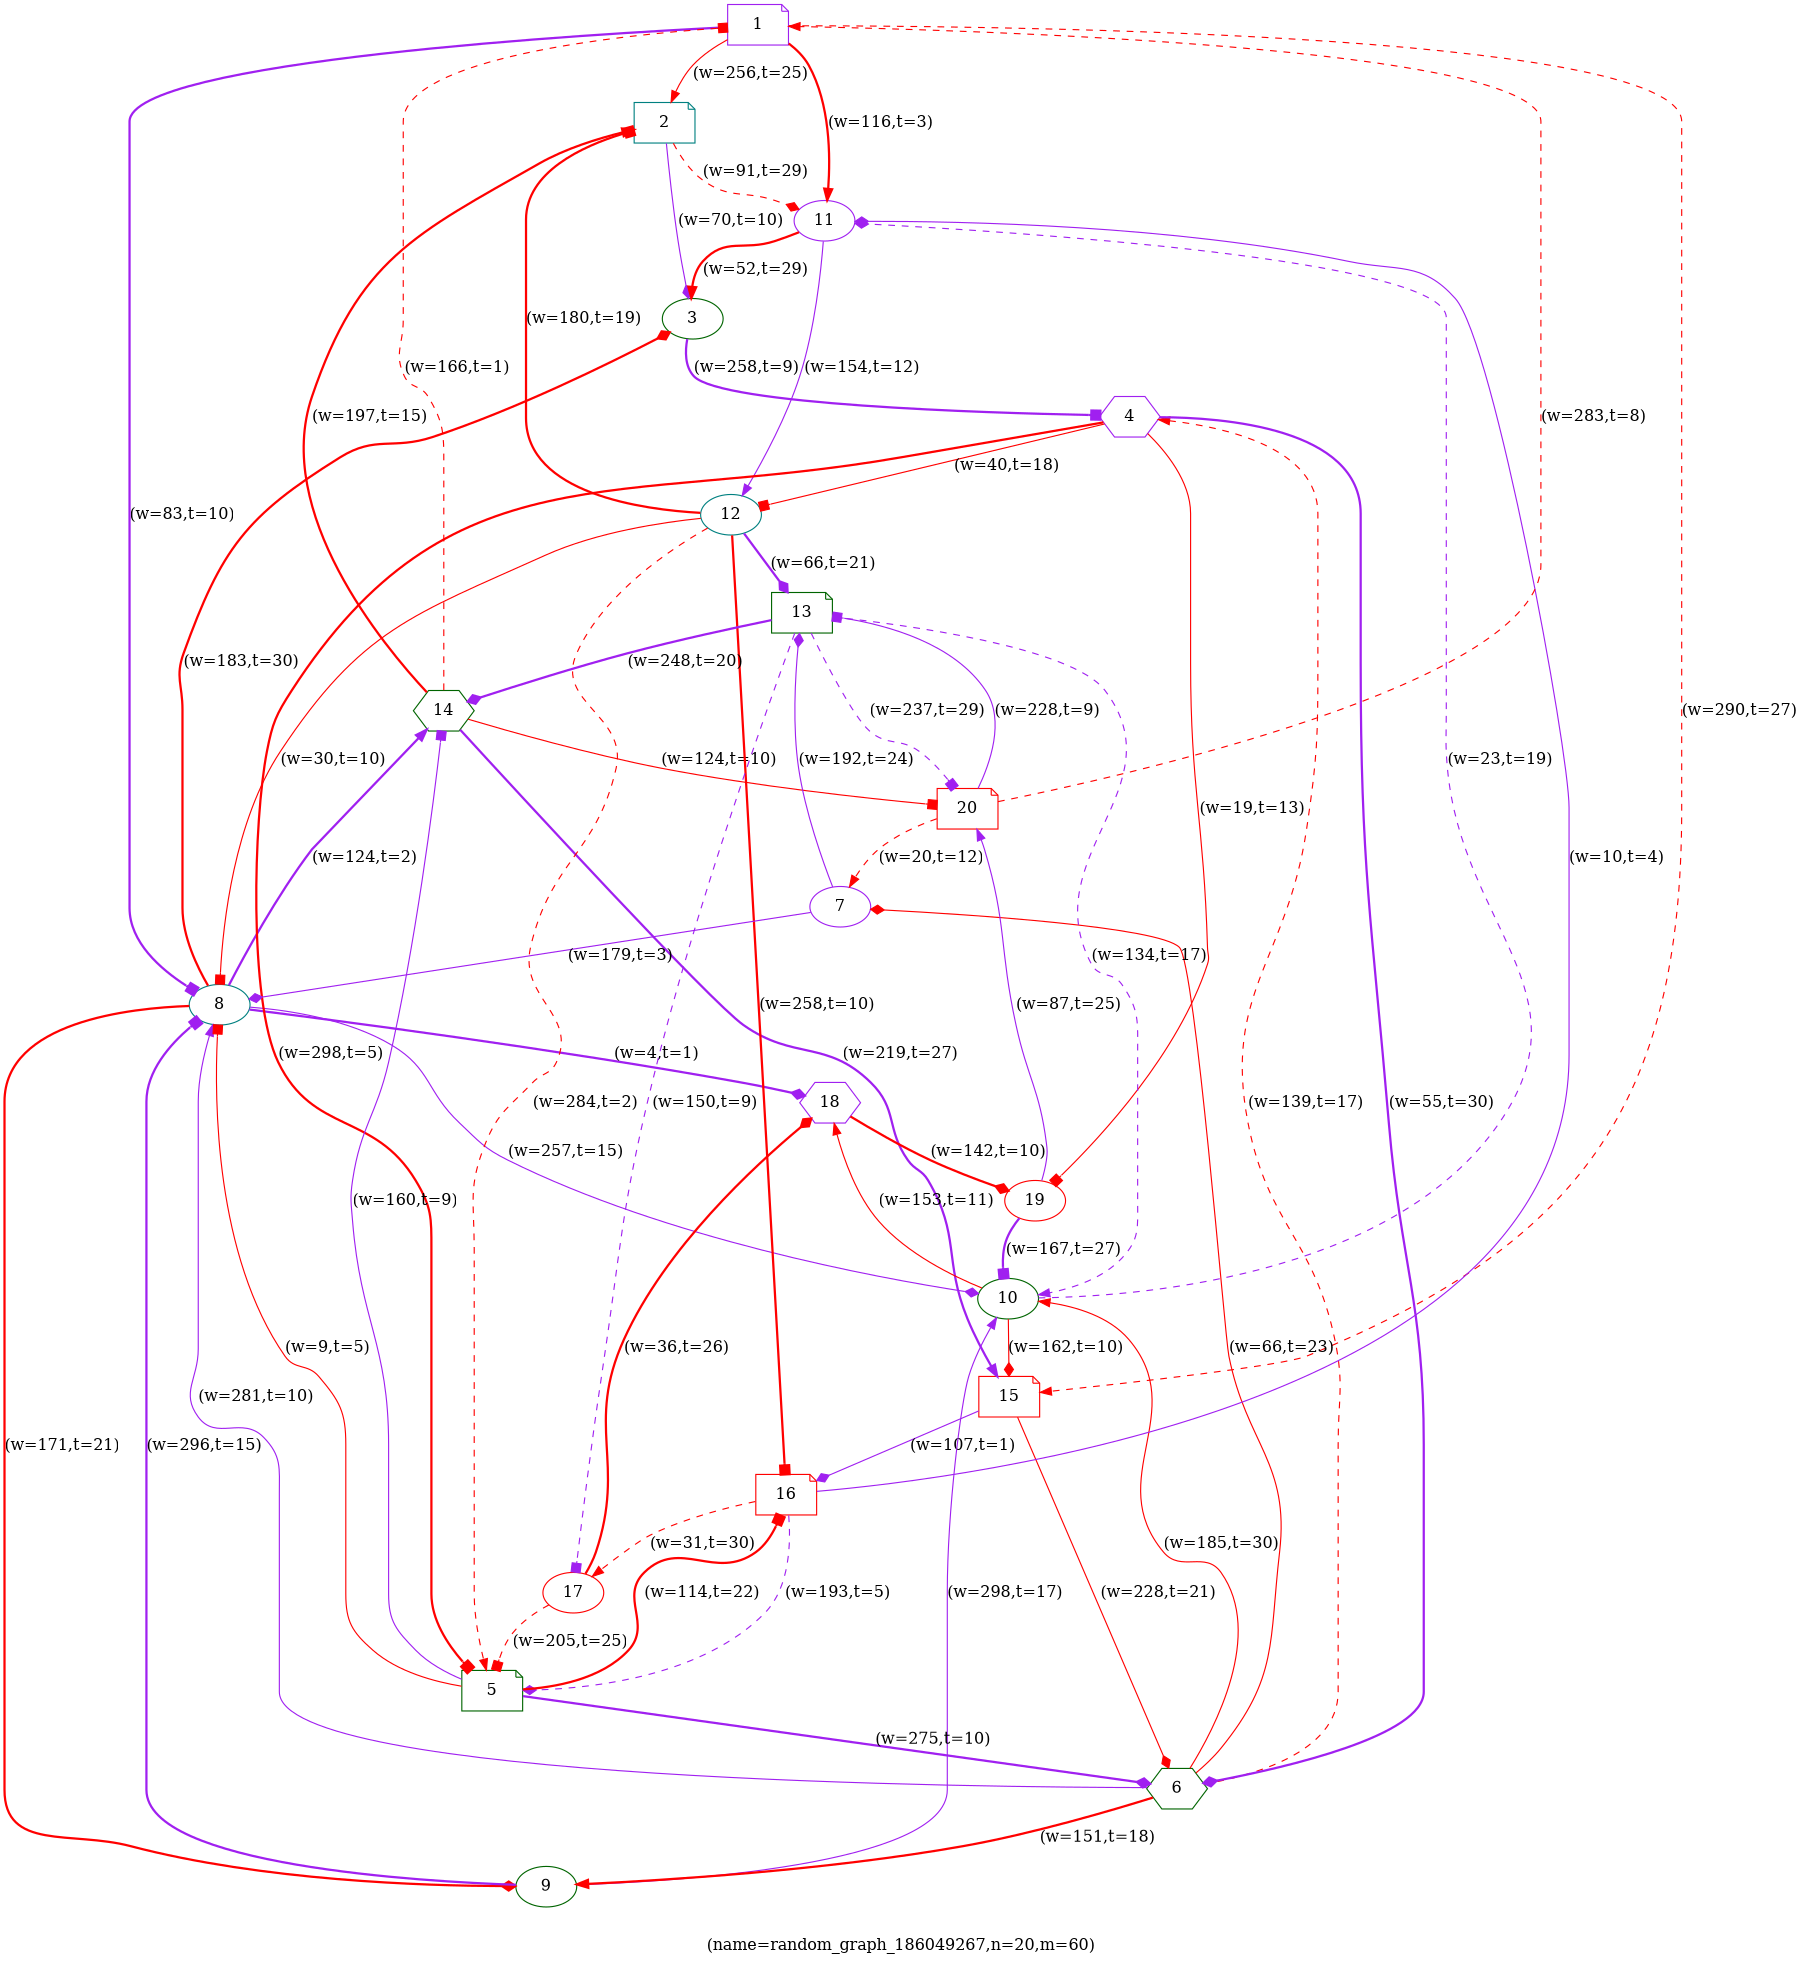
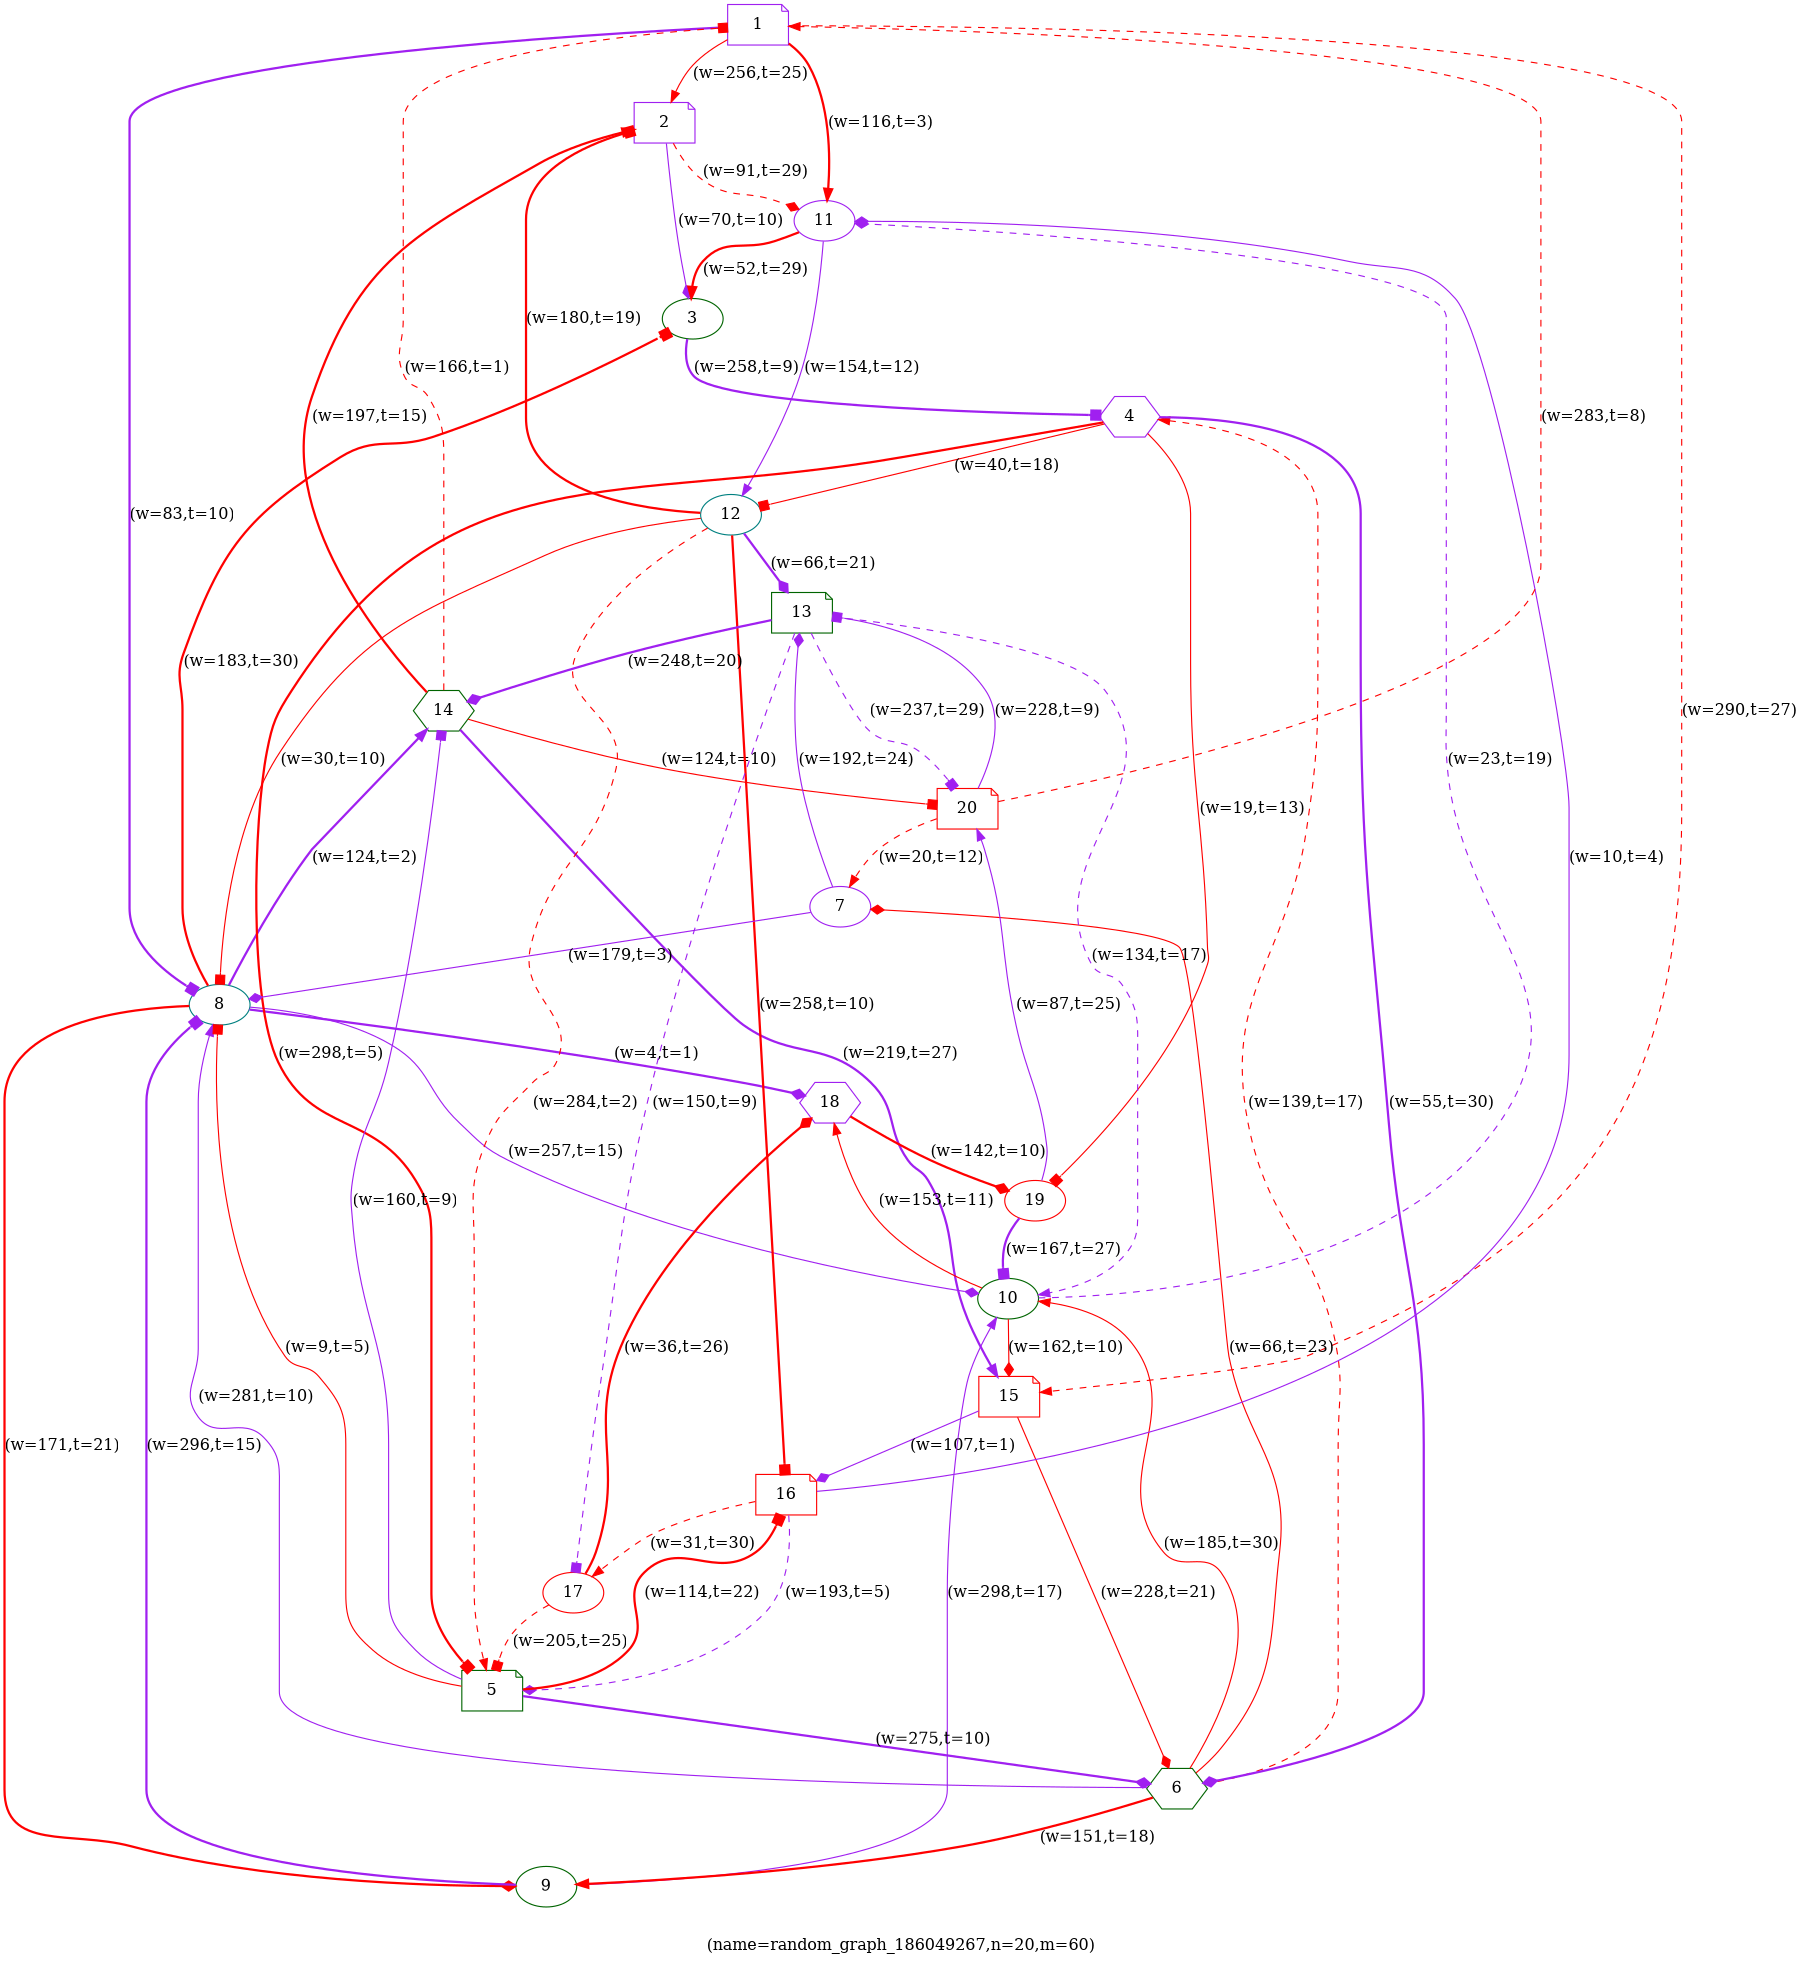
(665, 123) -> (665, 123)
(242, 537) -> (242, 537)
